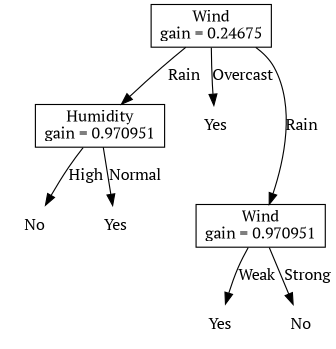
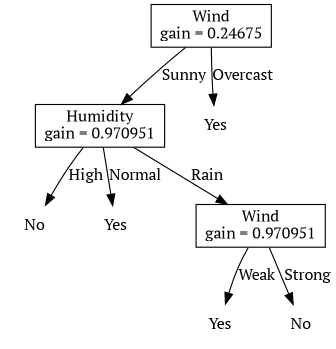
(184, 76) -> (184, 76)
(286, 117) -> (175, 173)
